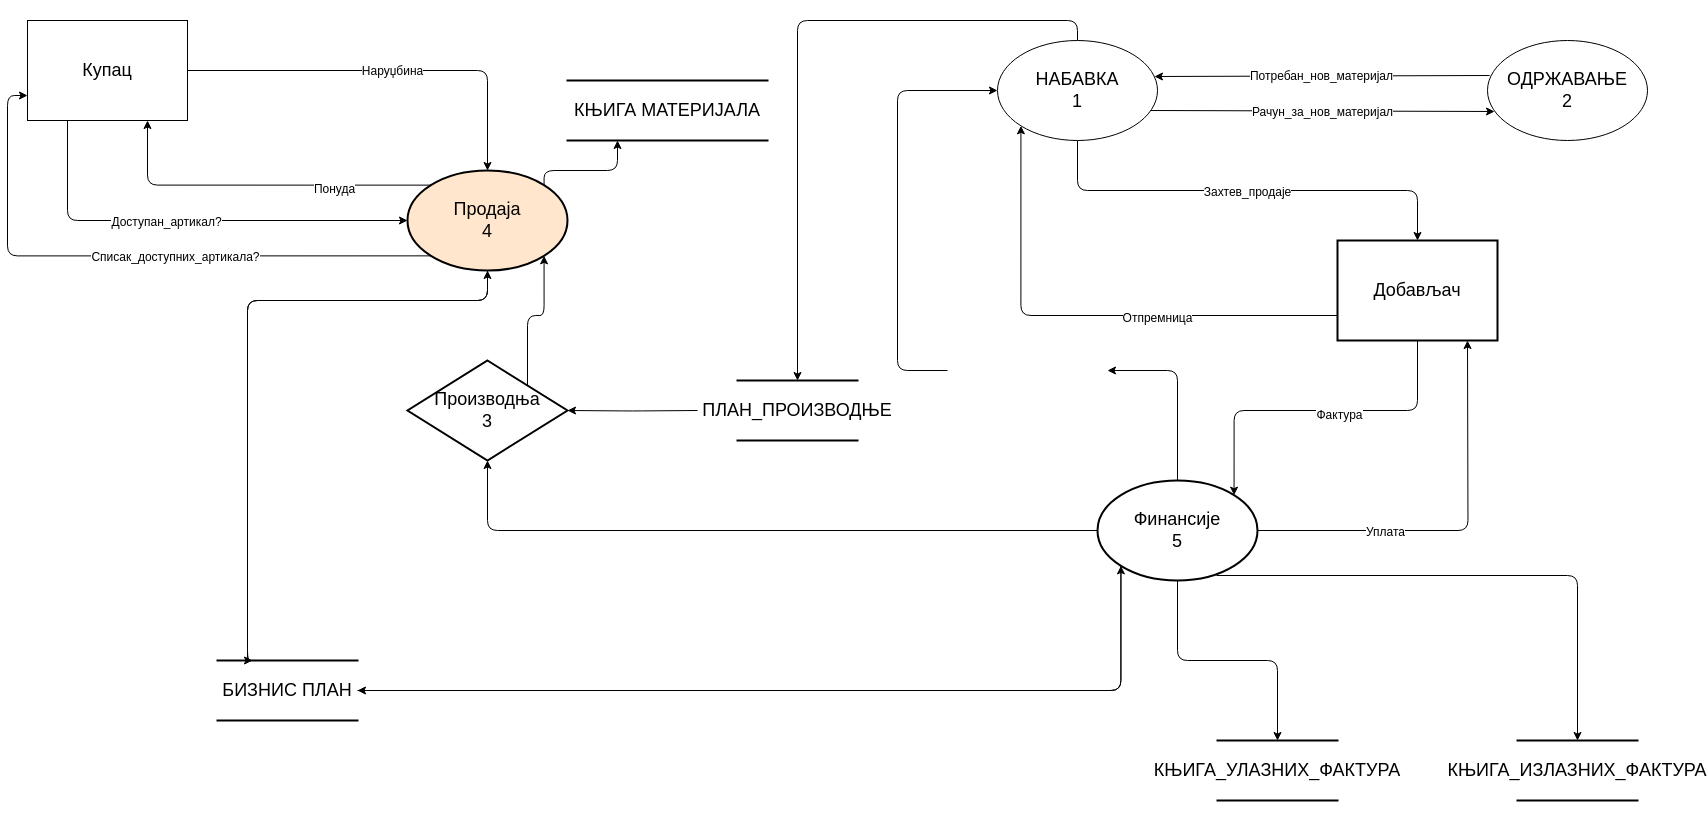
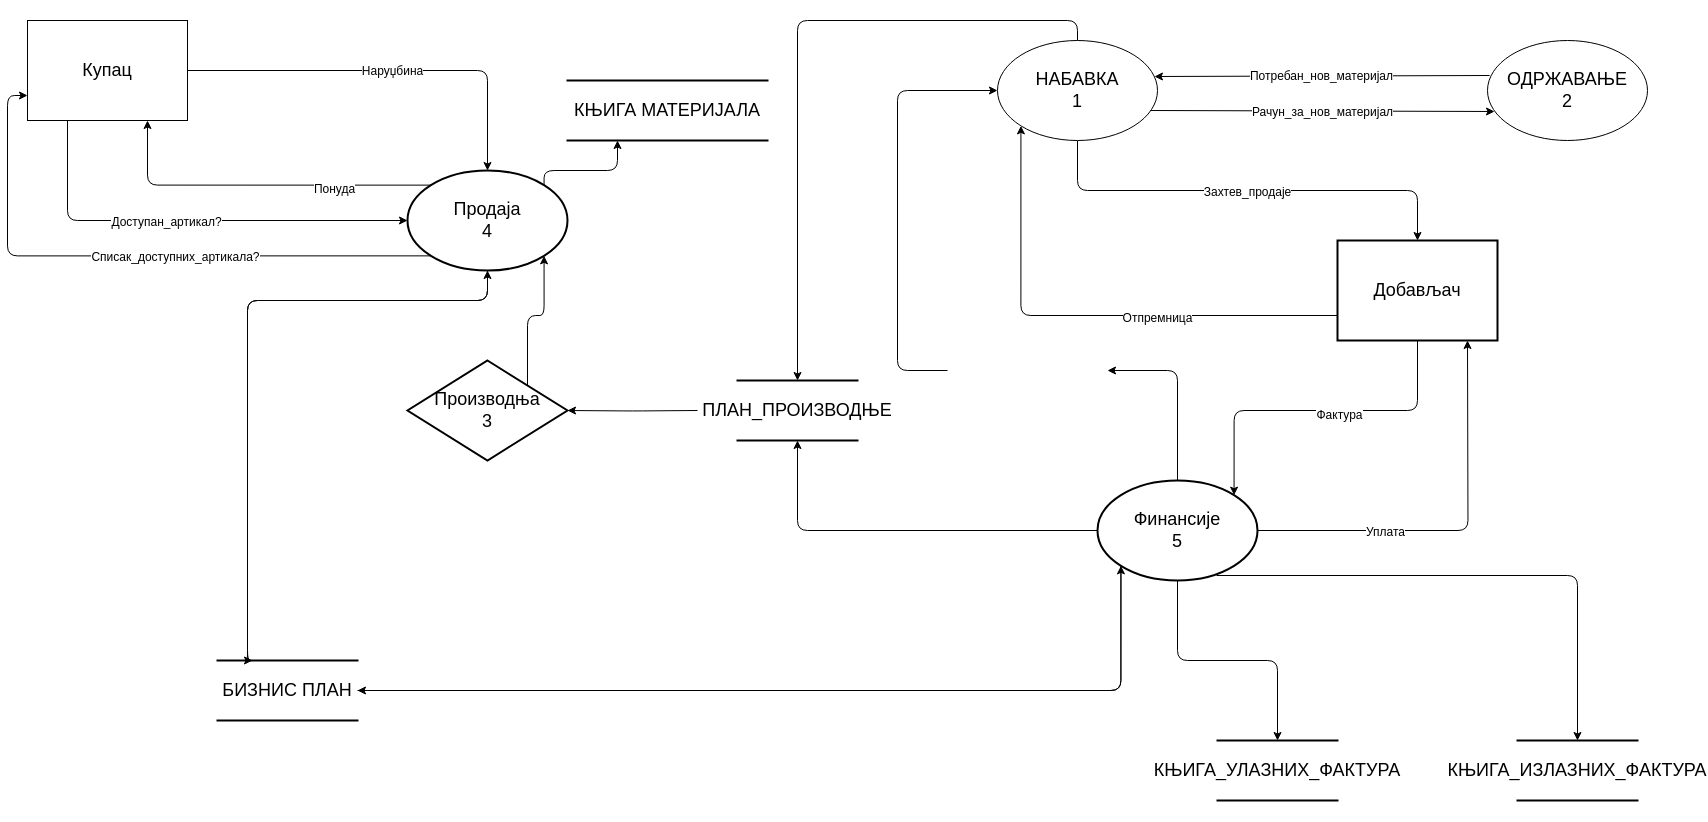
(488, 221) -> (488, 221)
(620, 531) -> (798, 488)
